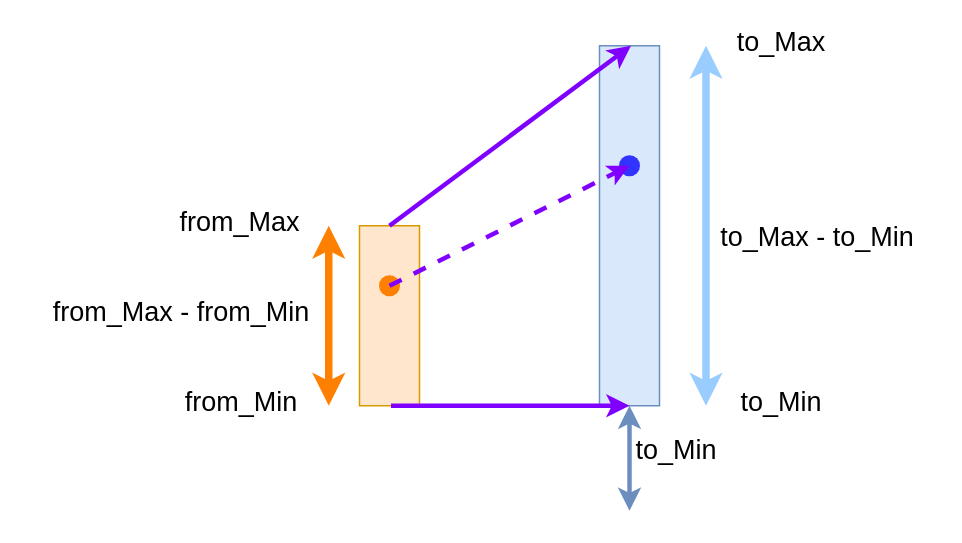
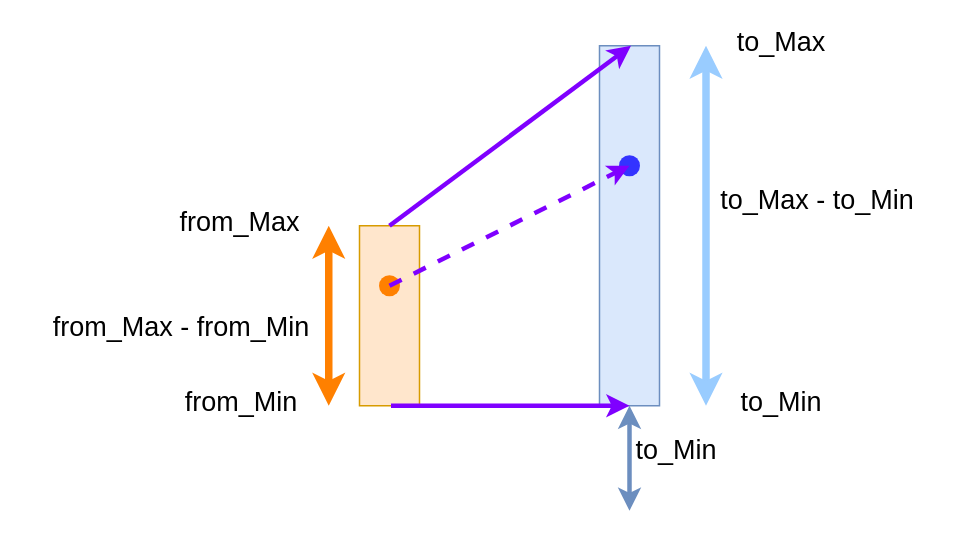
(817, 241) -> (817, 203)
(181, 316) -> (181, 331)
